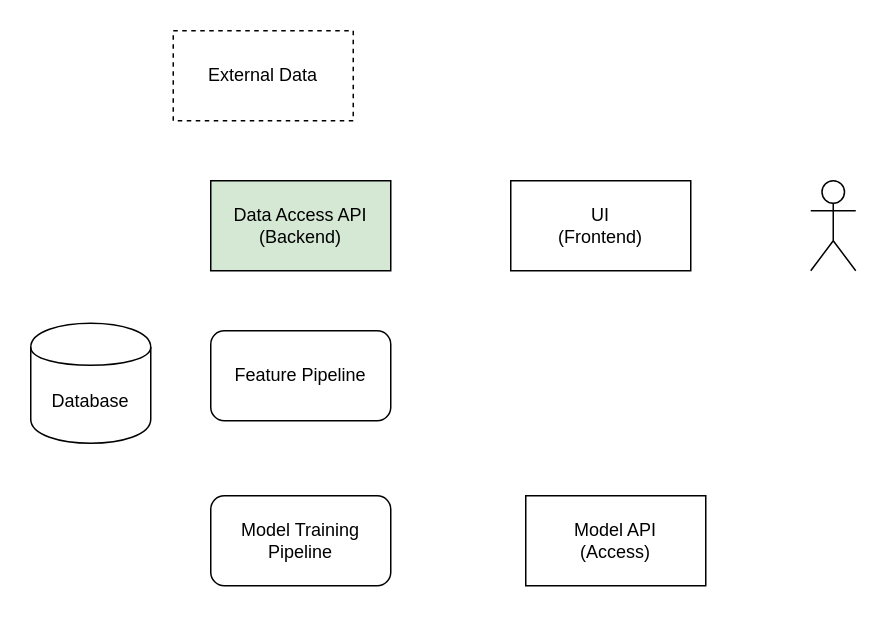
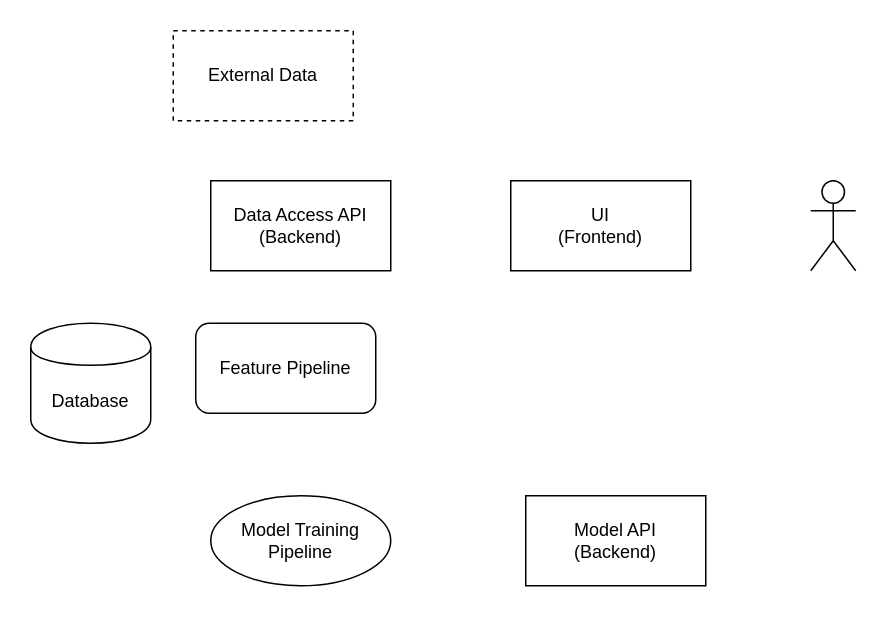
(301, 226) -> (301, 226)
(301, 376) -> (286, 368)
(301, 541) -> (301, 541)
(616, 541) -> (616, 541)
